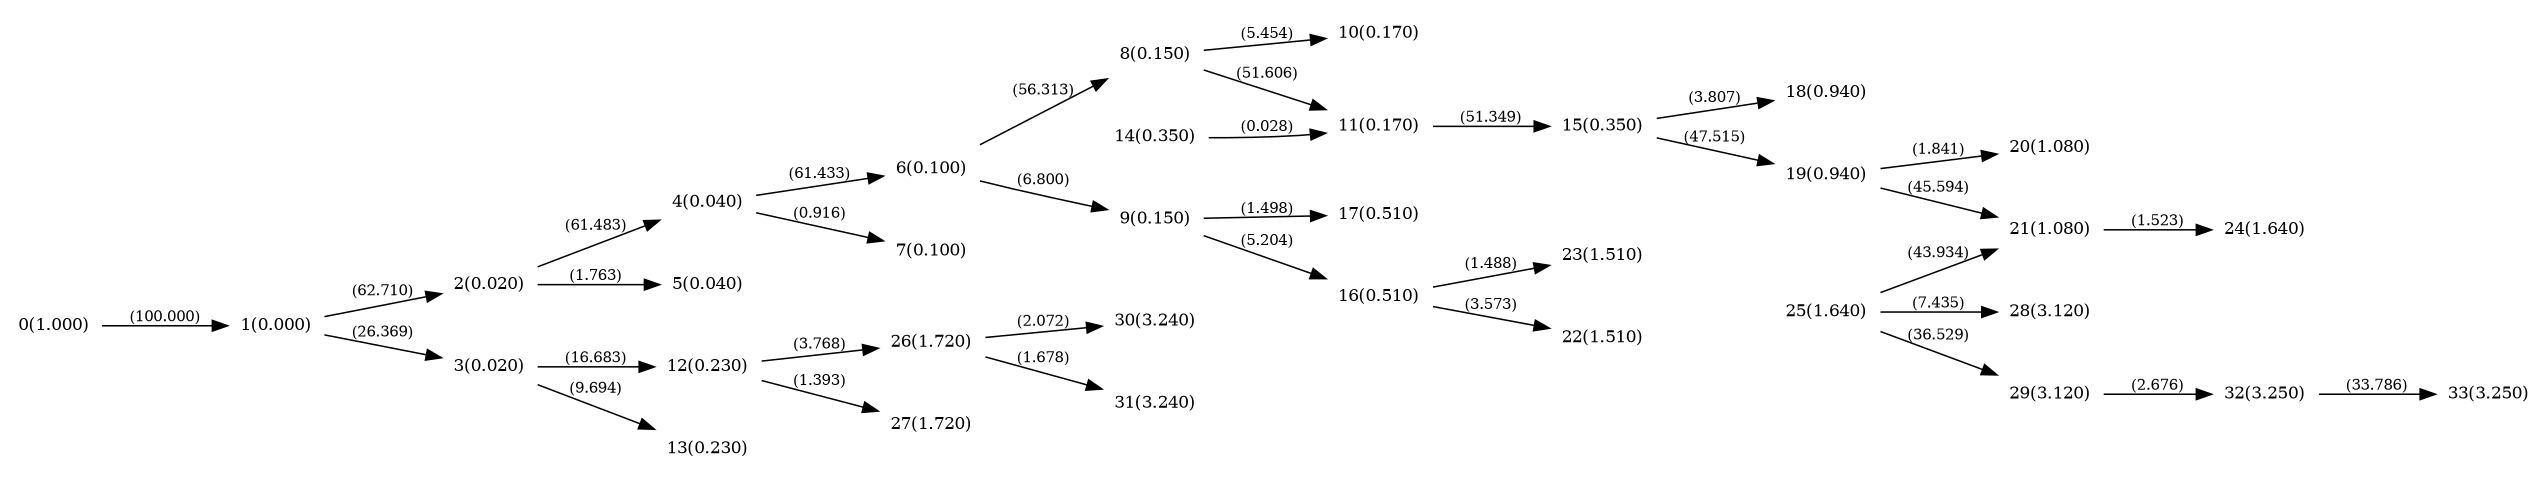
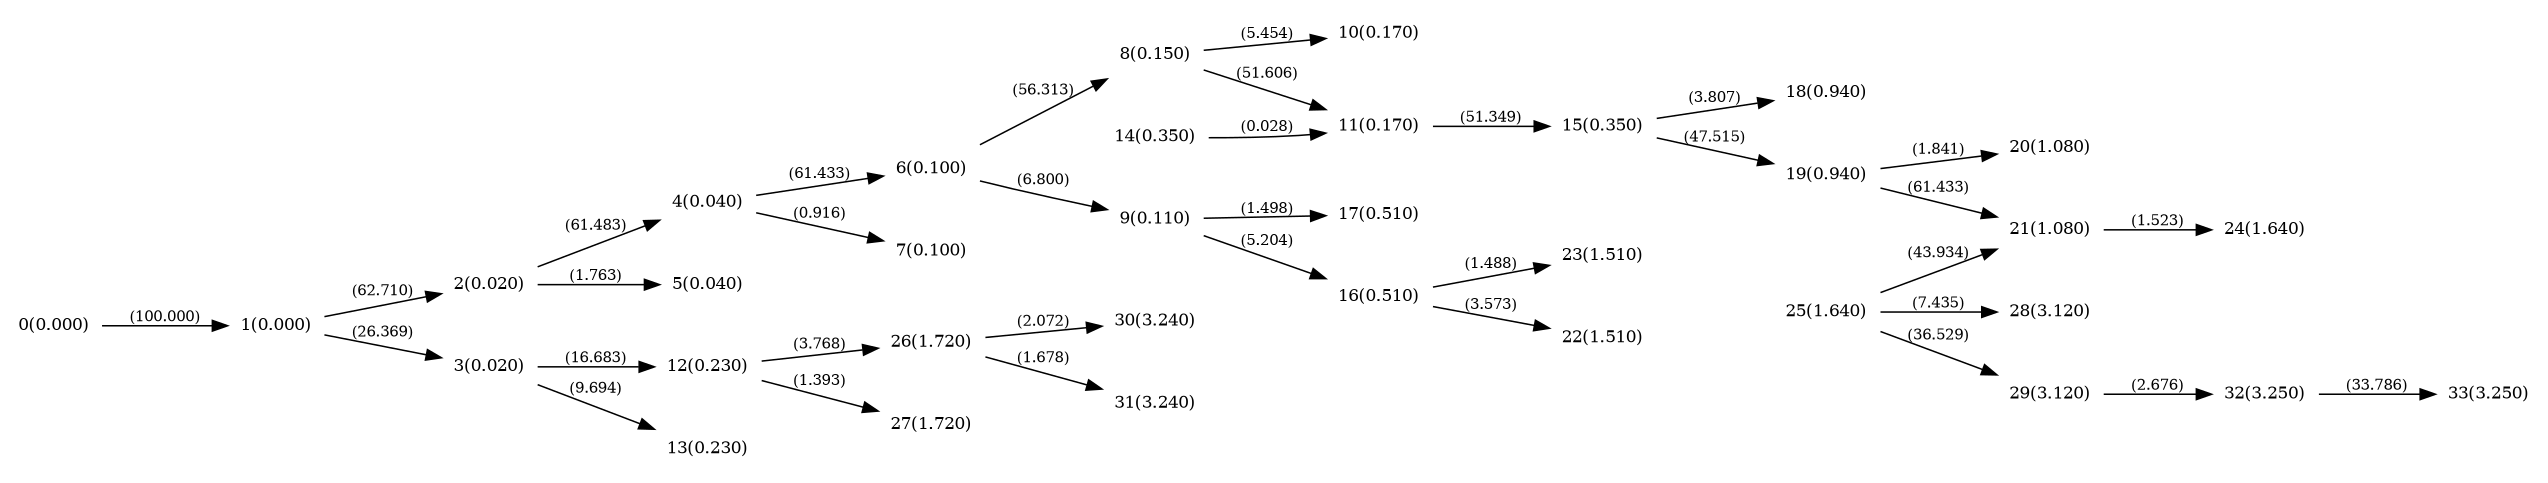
(1939, 188) -> (1939, 188)
(1155, 219) -> (1155, 219)
(54, 326) -> (54, 326)
